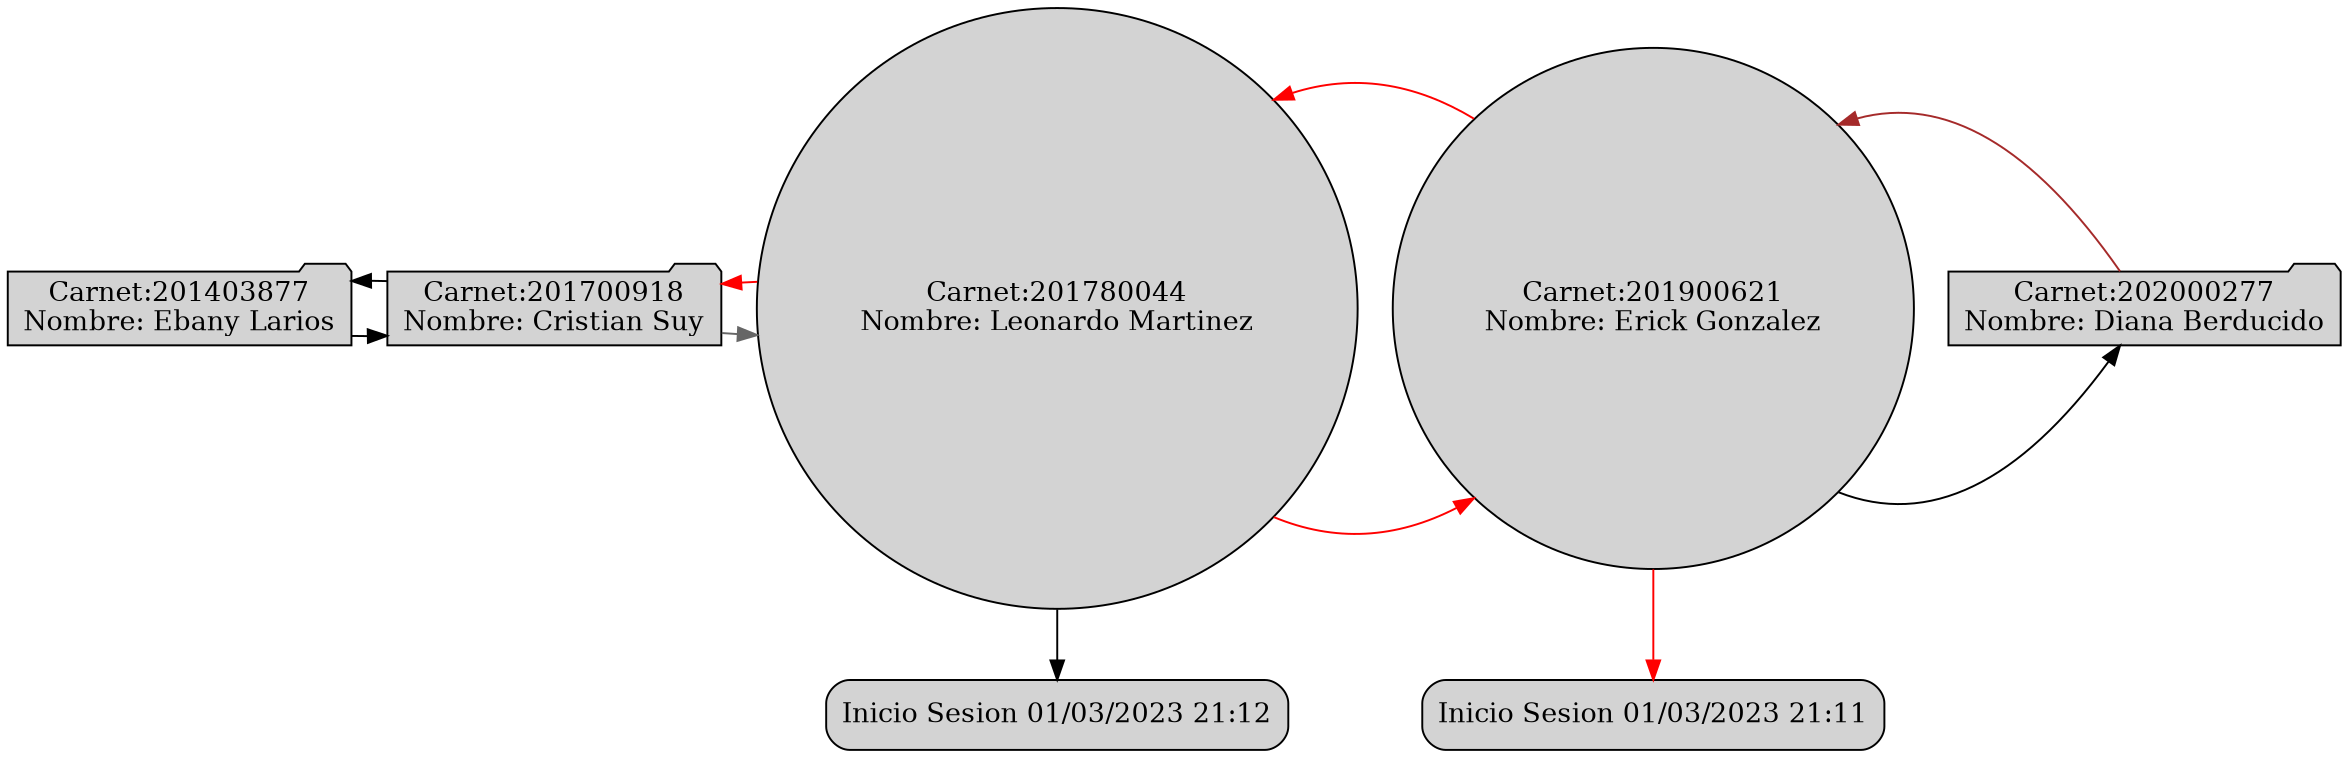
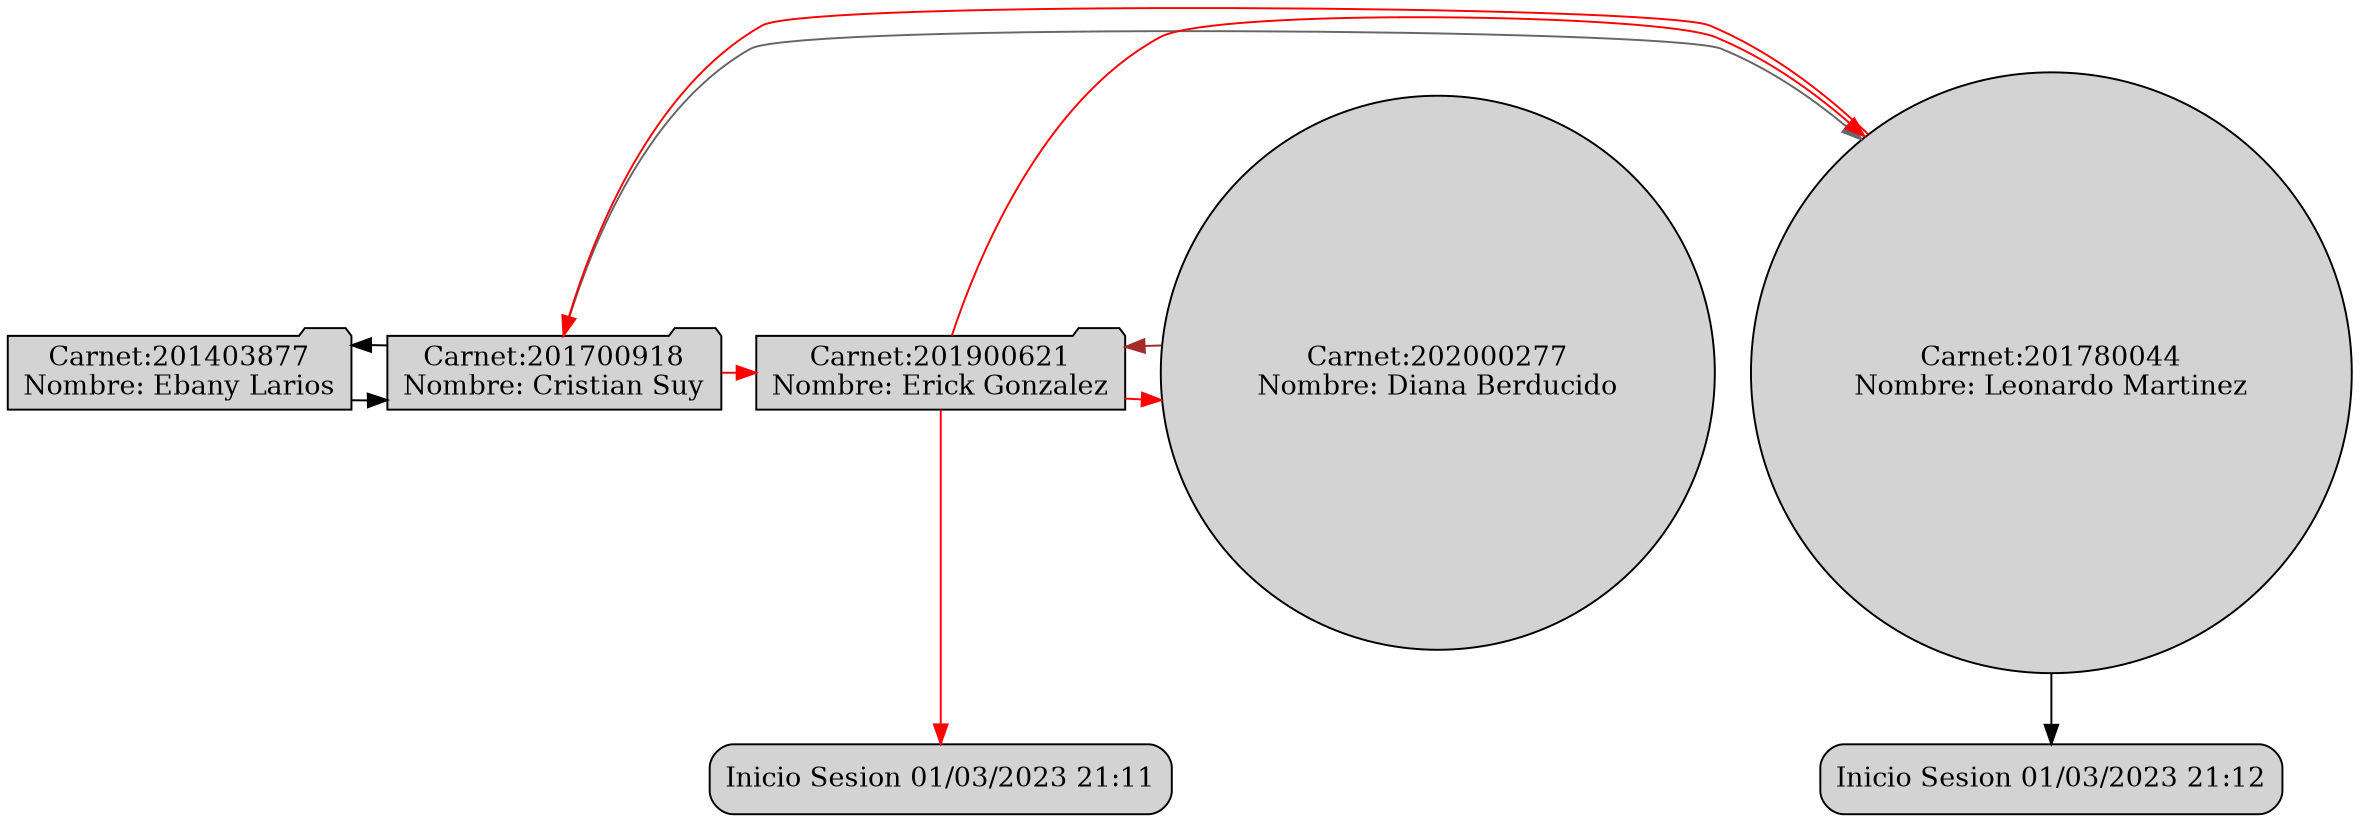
(1653, 308) -> (941, 373)
(2145, 308) -> (1438, 373)
(1993, 474) -> (1133, 399)
(1366, 534) -> (729, 373)
